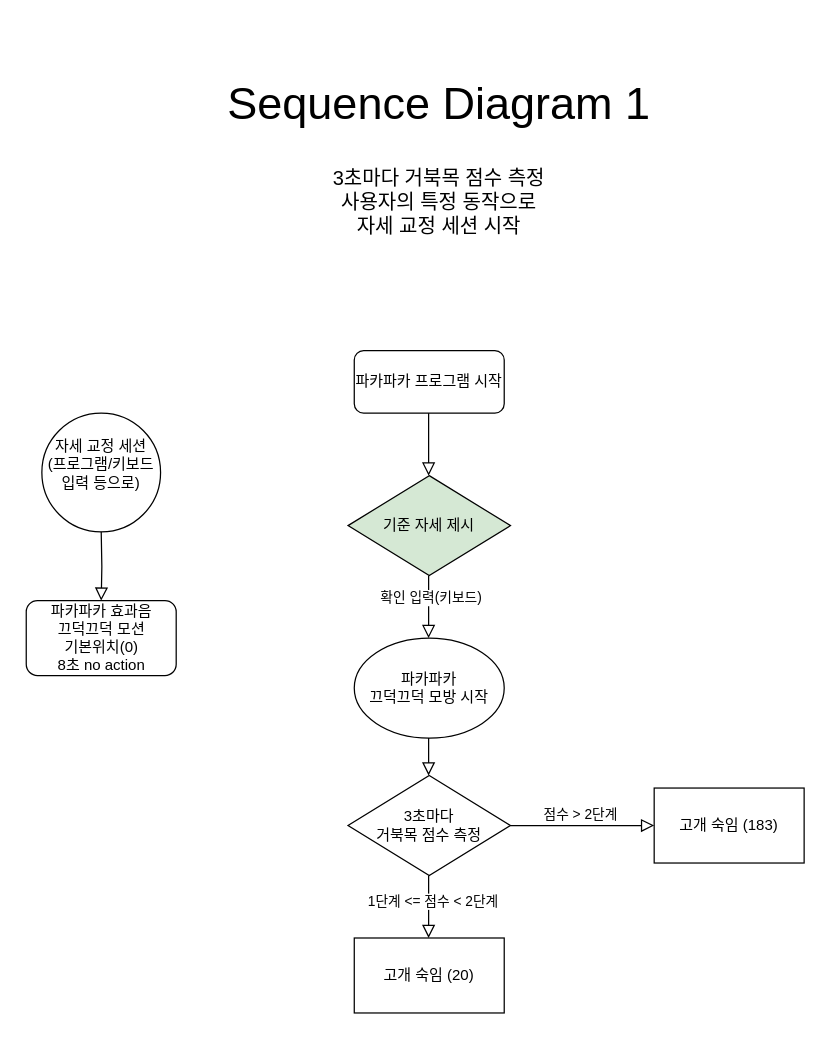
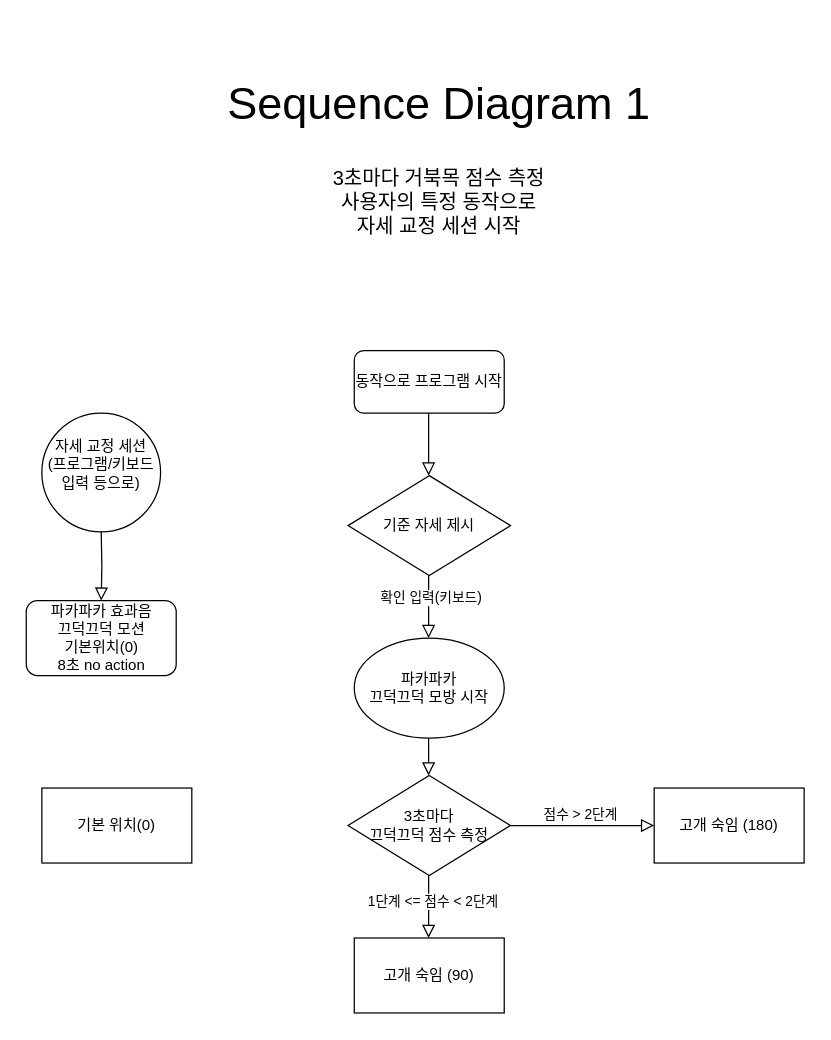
(429, 382) -> (429, 382)
(429, 526) -> (429, 526)
none -> (117, 826)
(429, 826) -> (429, 826)
(729, 826) -> (729, 826)
(429, 976) -> (429, 976)
